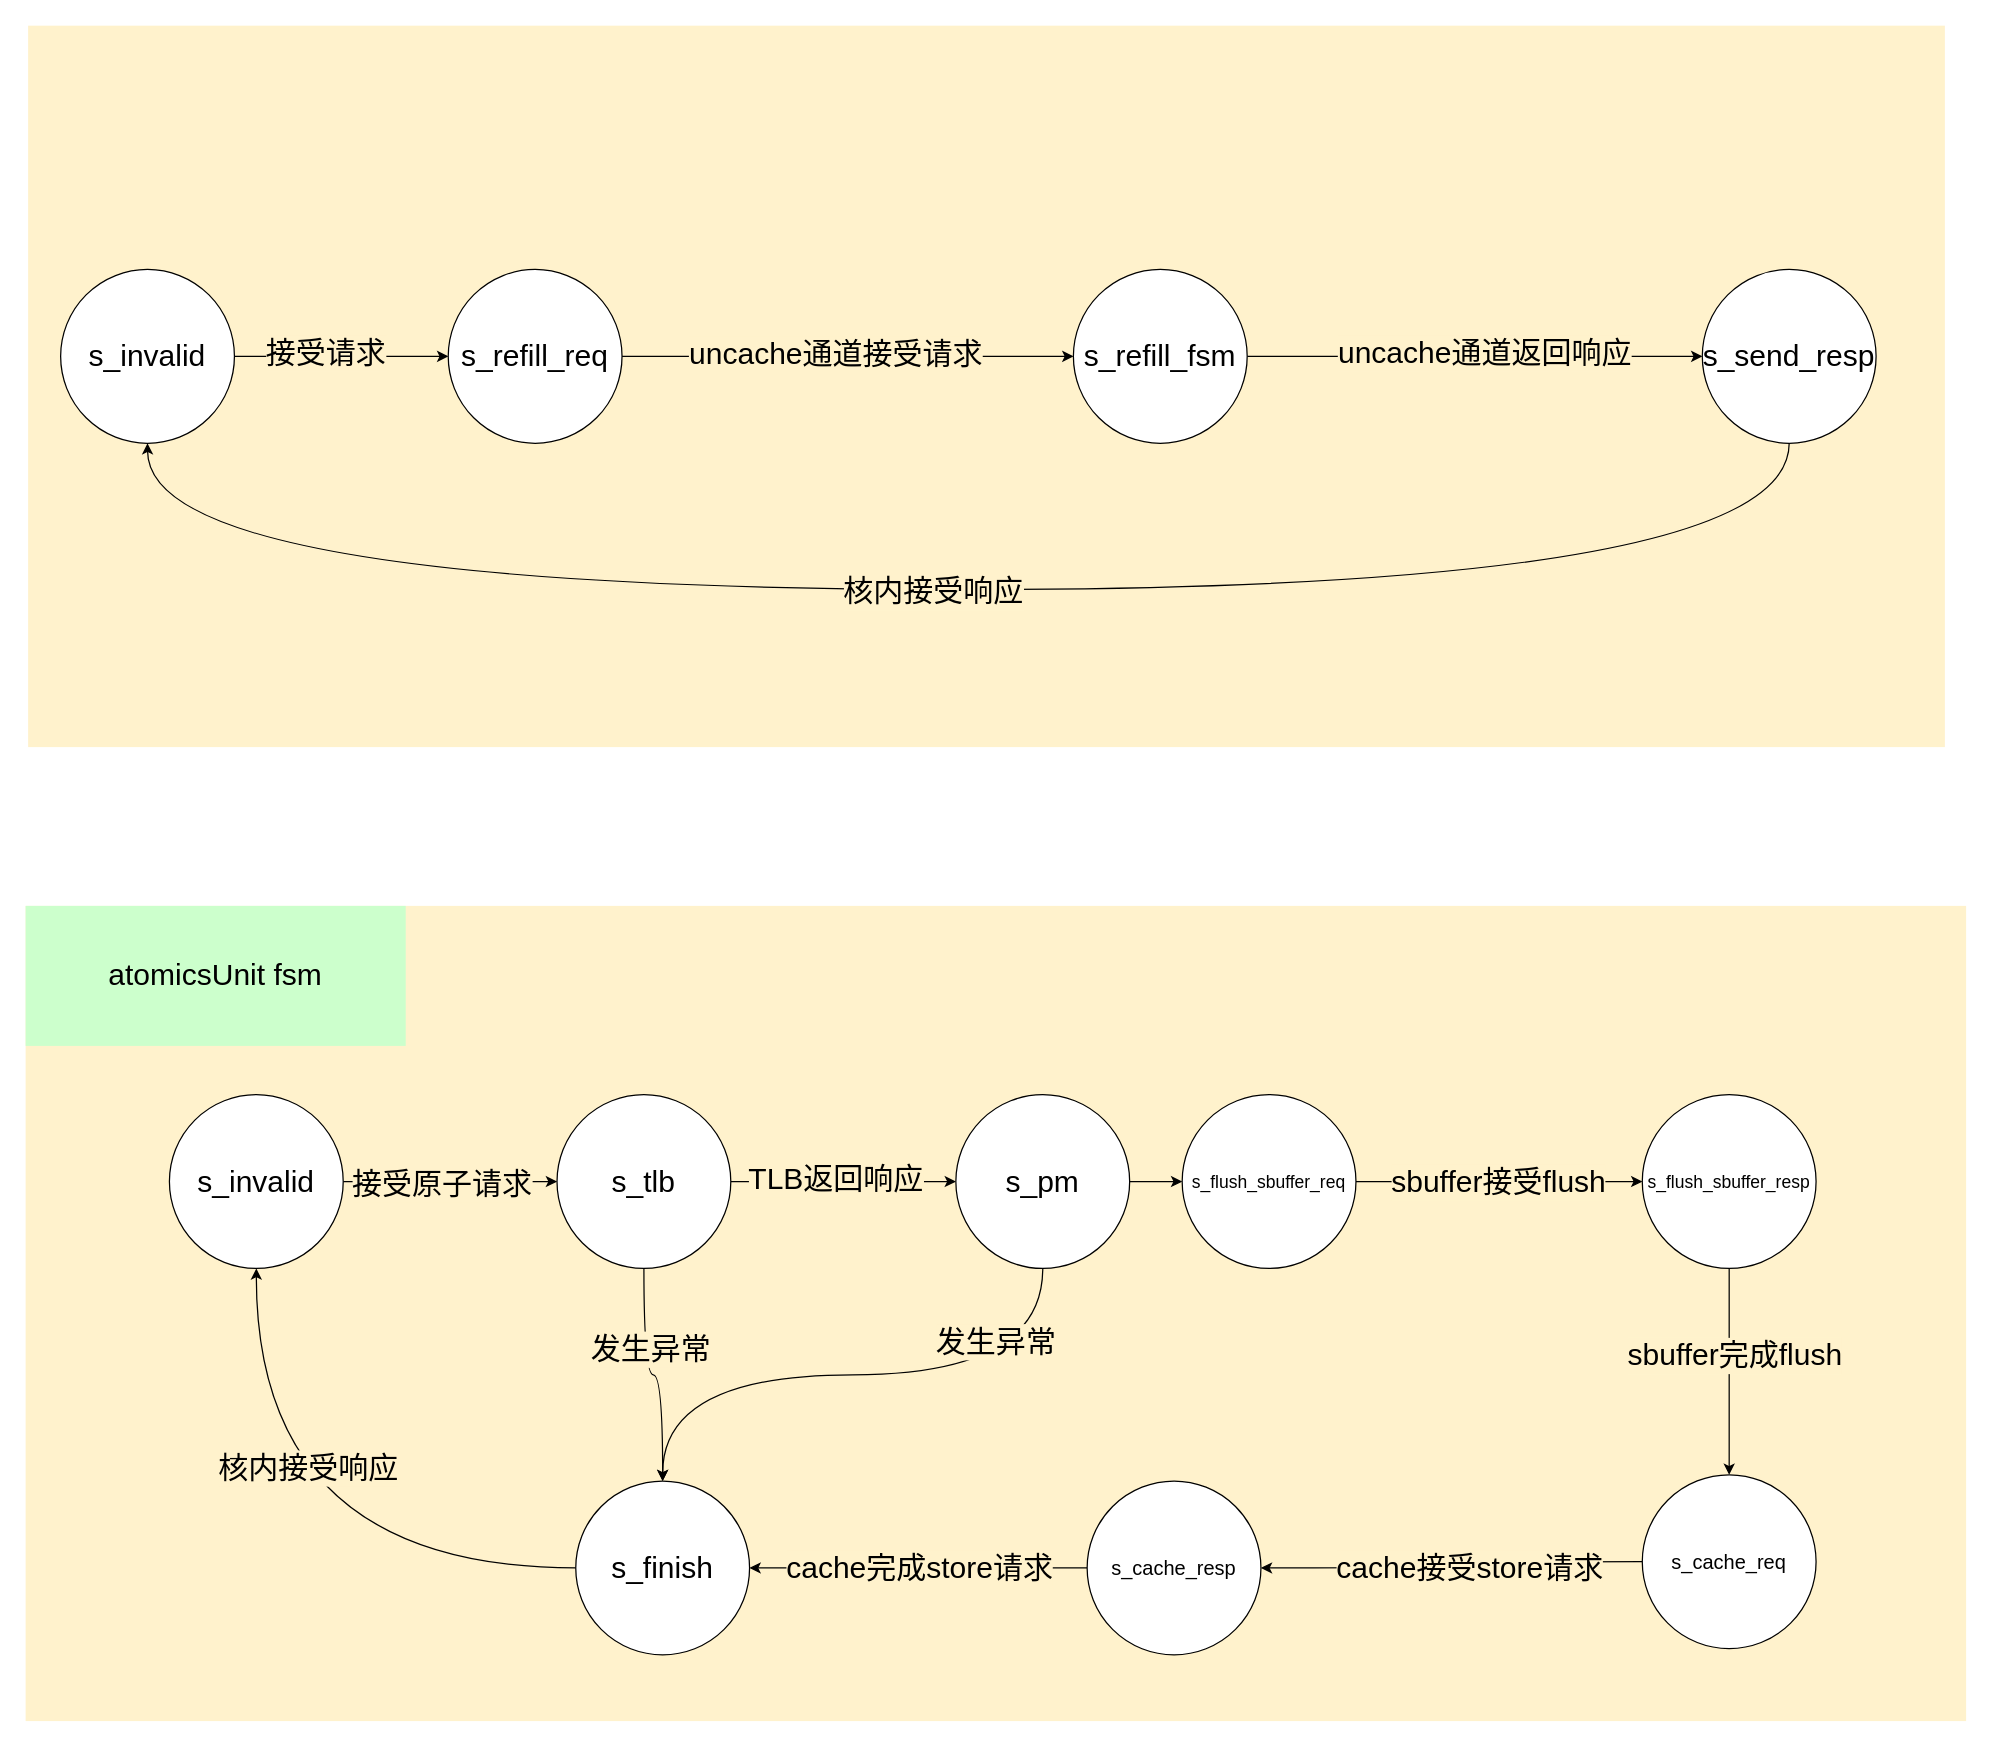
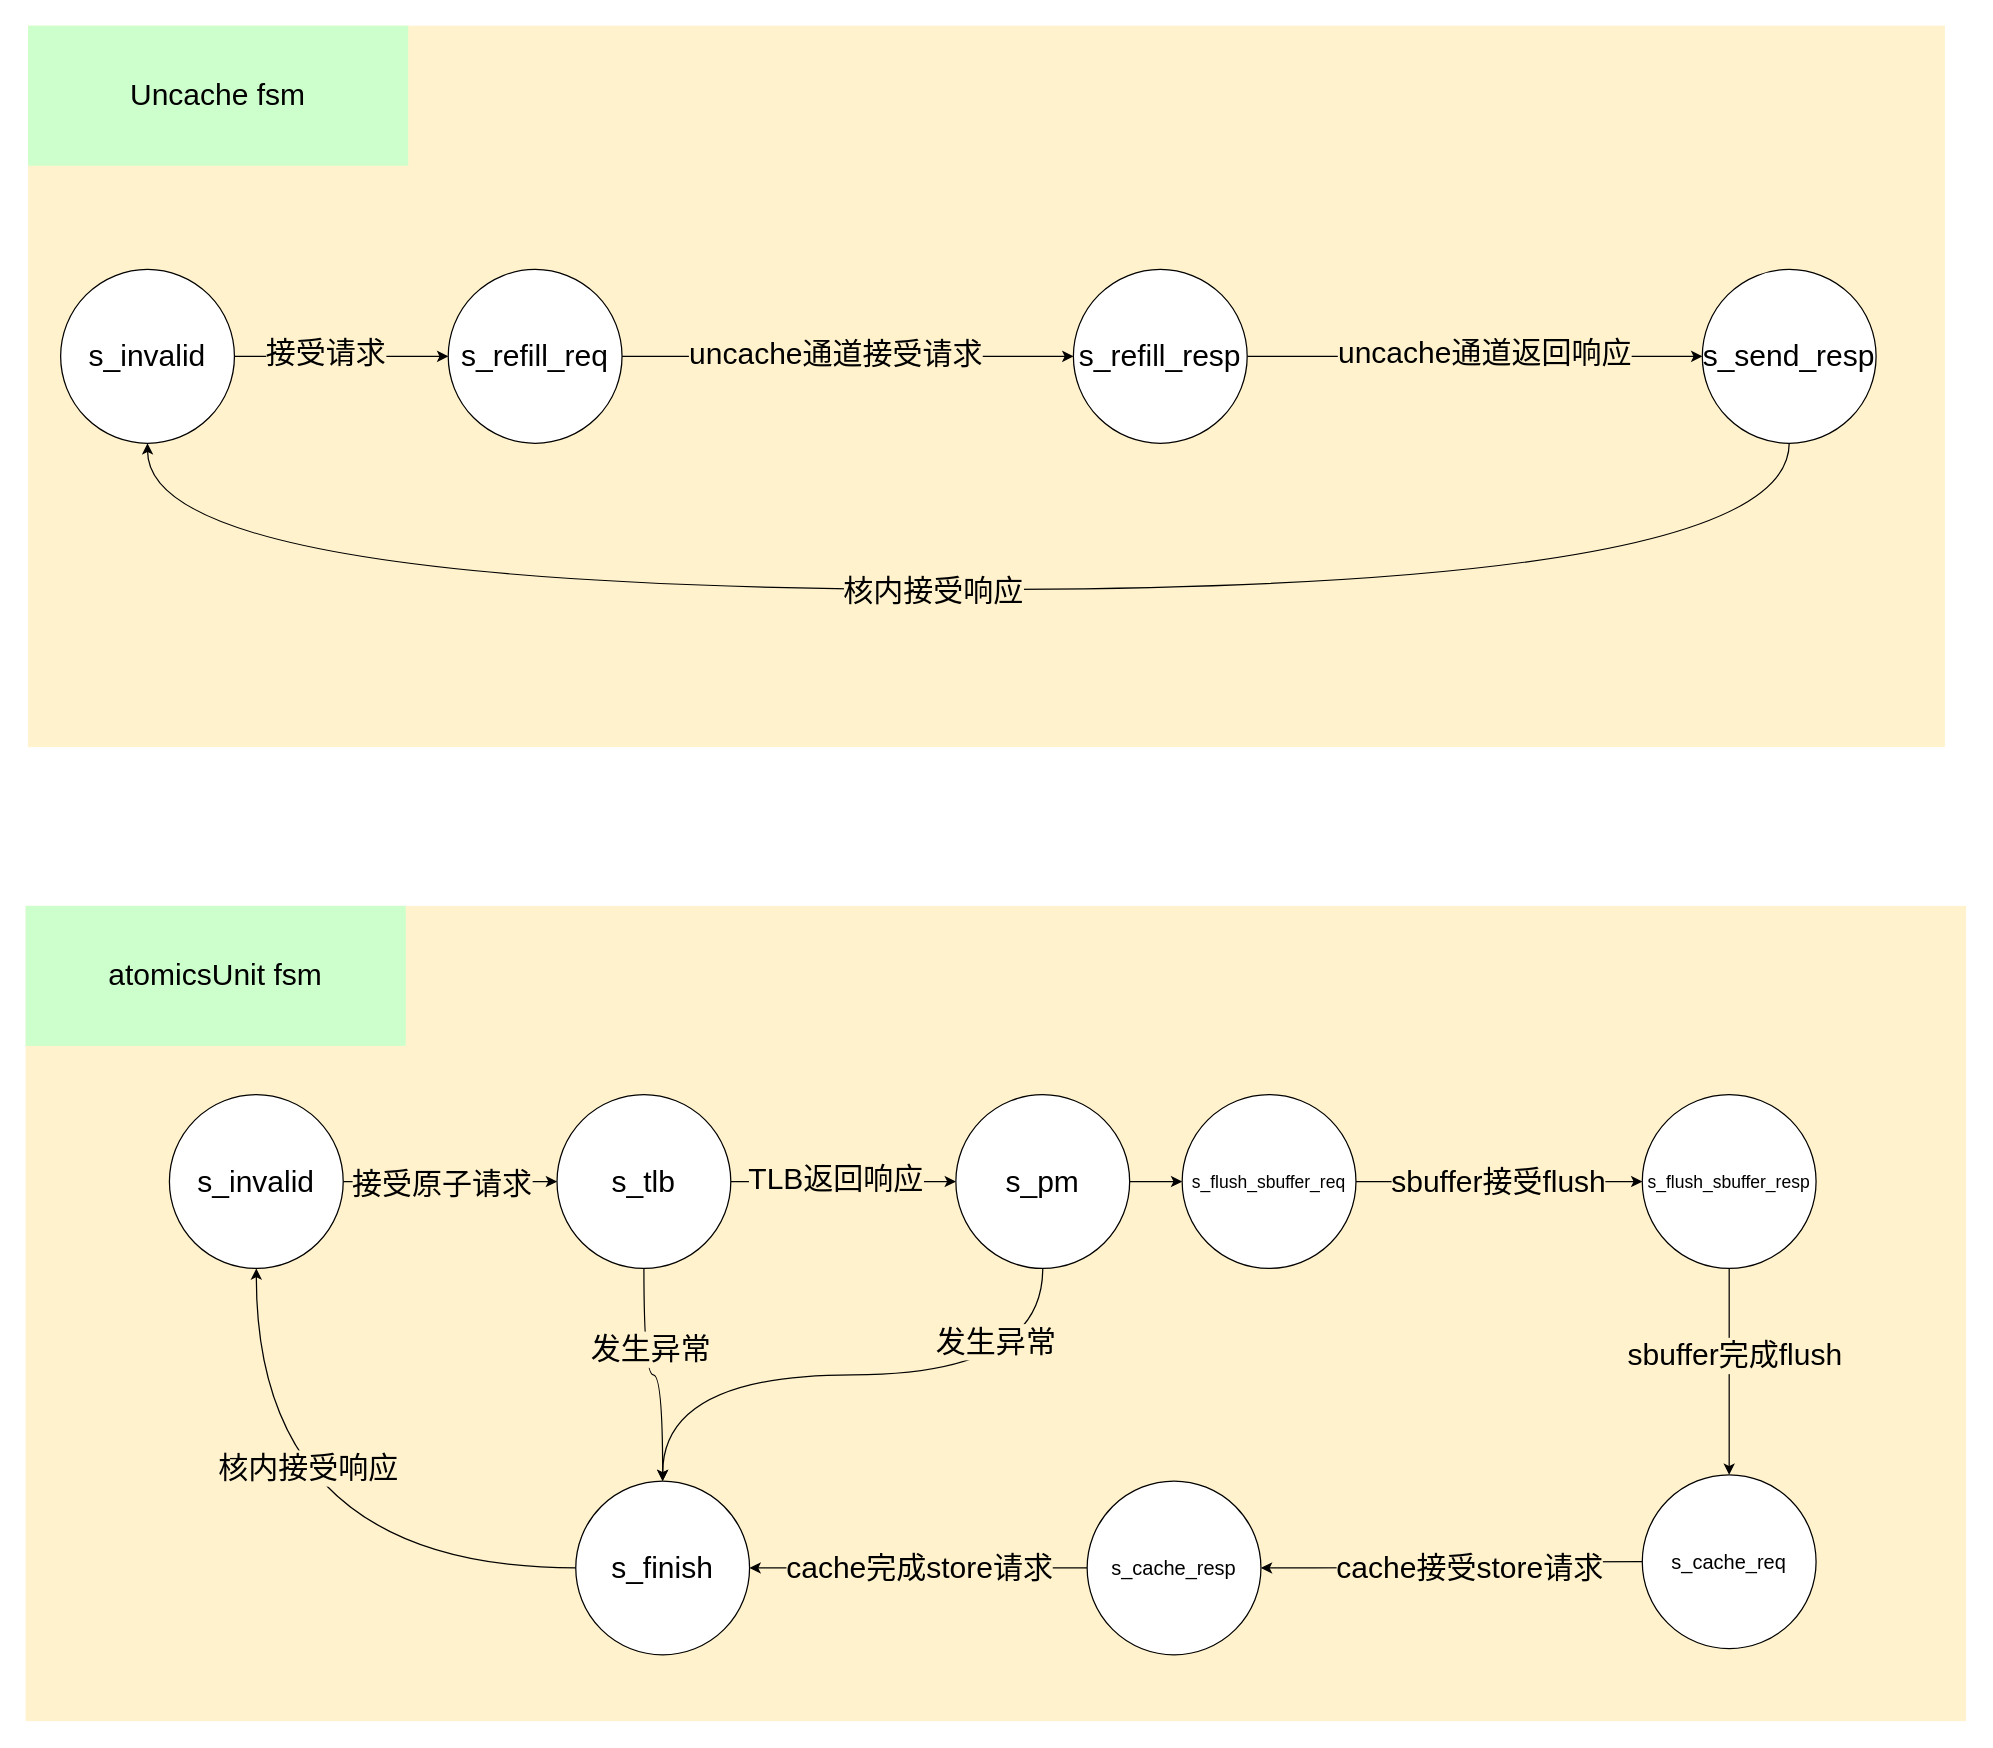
none -> (218, 96)
(1160, 357) -> (1160, 357)
